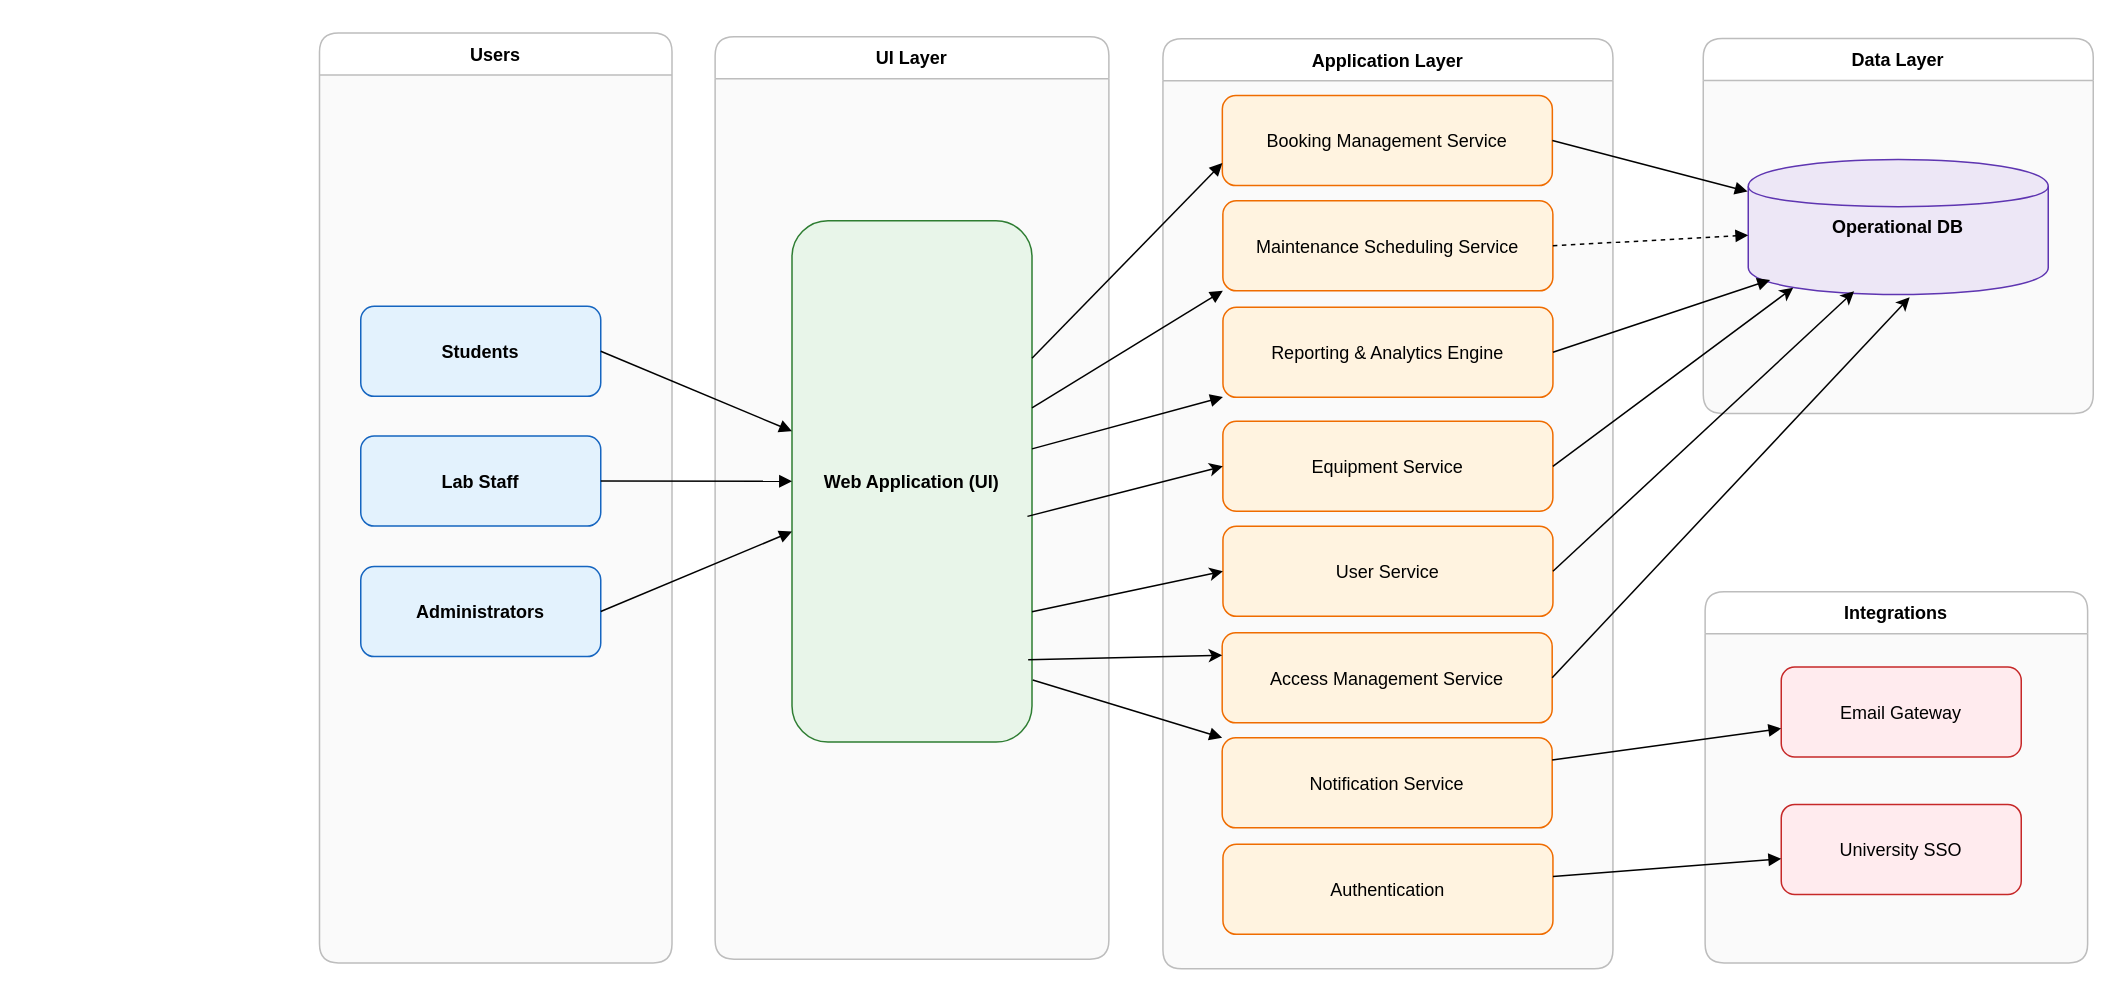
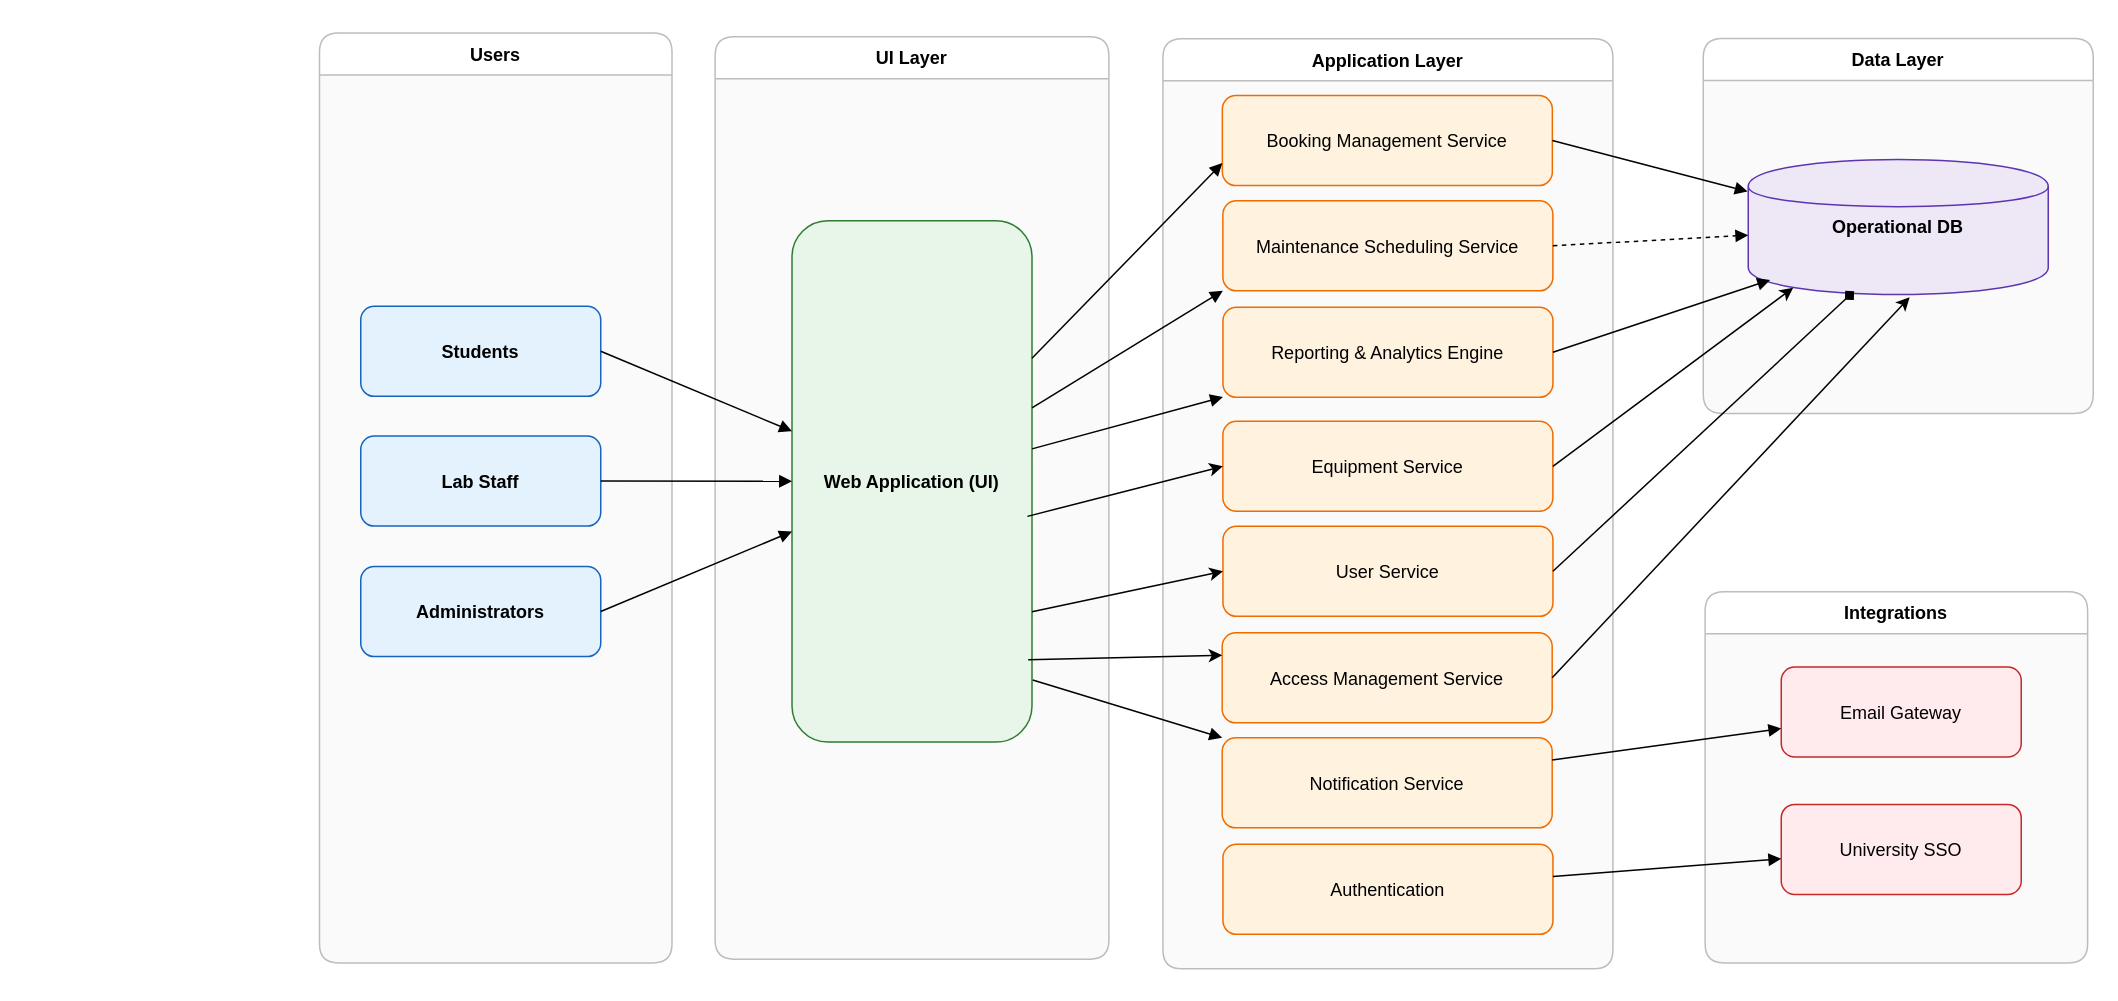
(1846, 299) -> (1845, 299)
